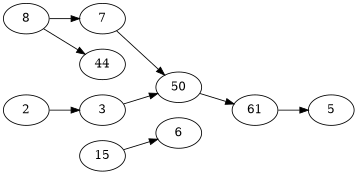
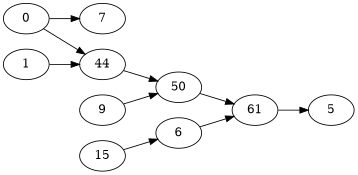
(26, 19) -> (26, 19)
(137, 50) -> (137, 75)
none -> (26, 64)
(26, 110) -> none
(103, 110) -> (103, 110)
none -> (213, 123)
